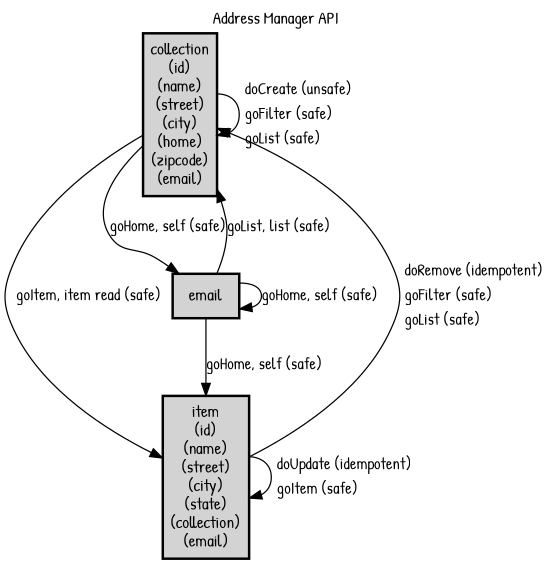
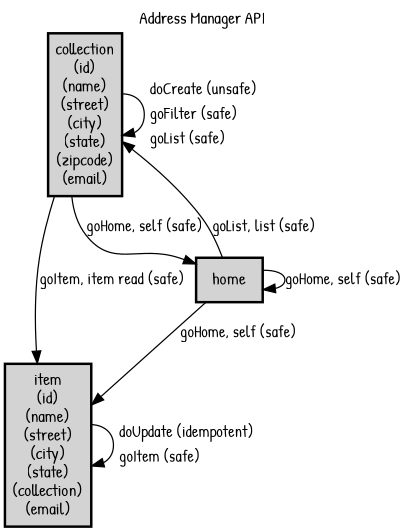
(180, 142) -> (85, 142)
(399, 287) -> none
(206, 296) -> (229, 280)
